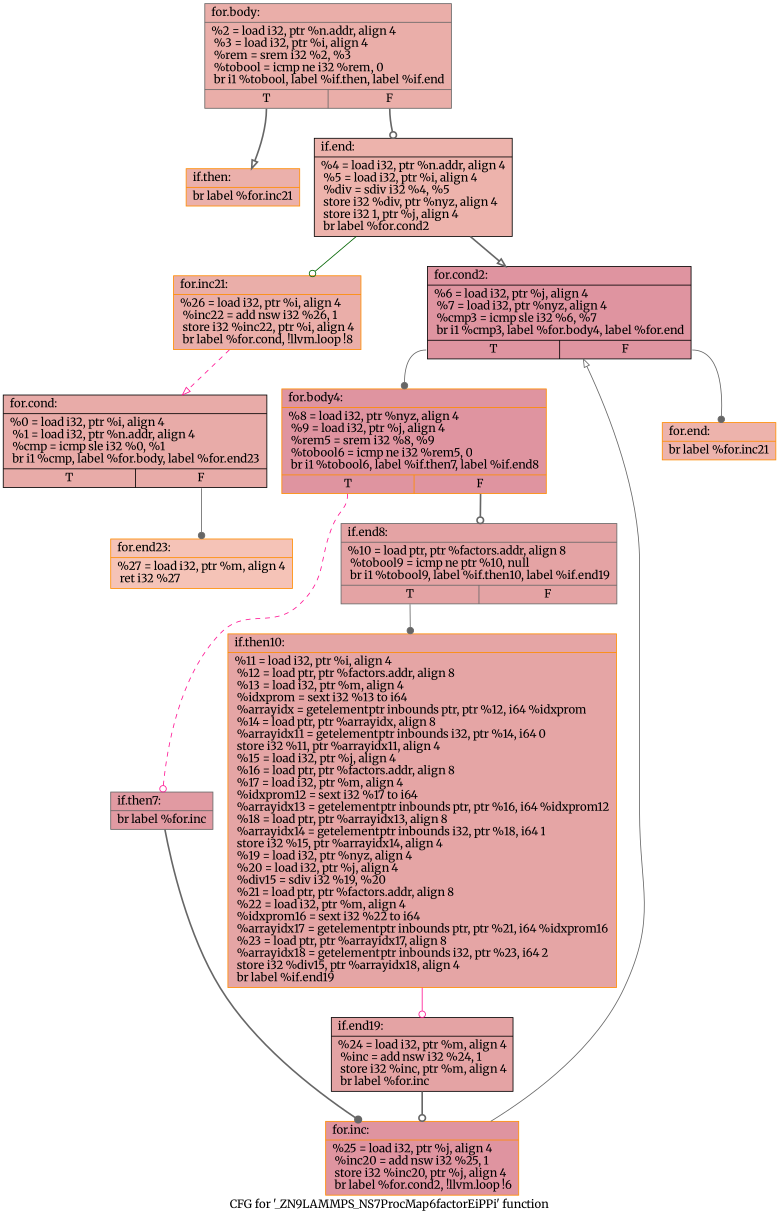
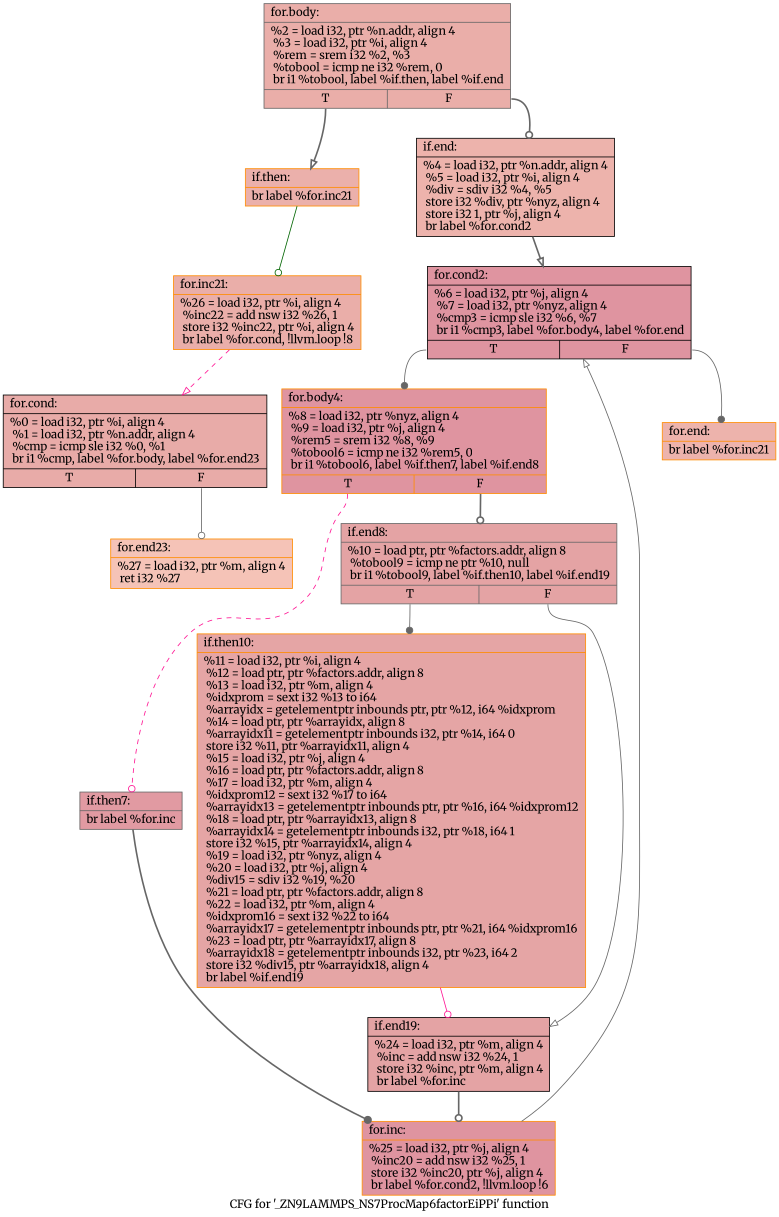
(336, 254) -> (288, 238)
(202, 510) -> (202, 510)
none -> (623, 807)
